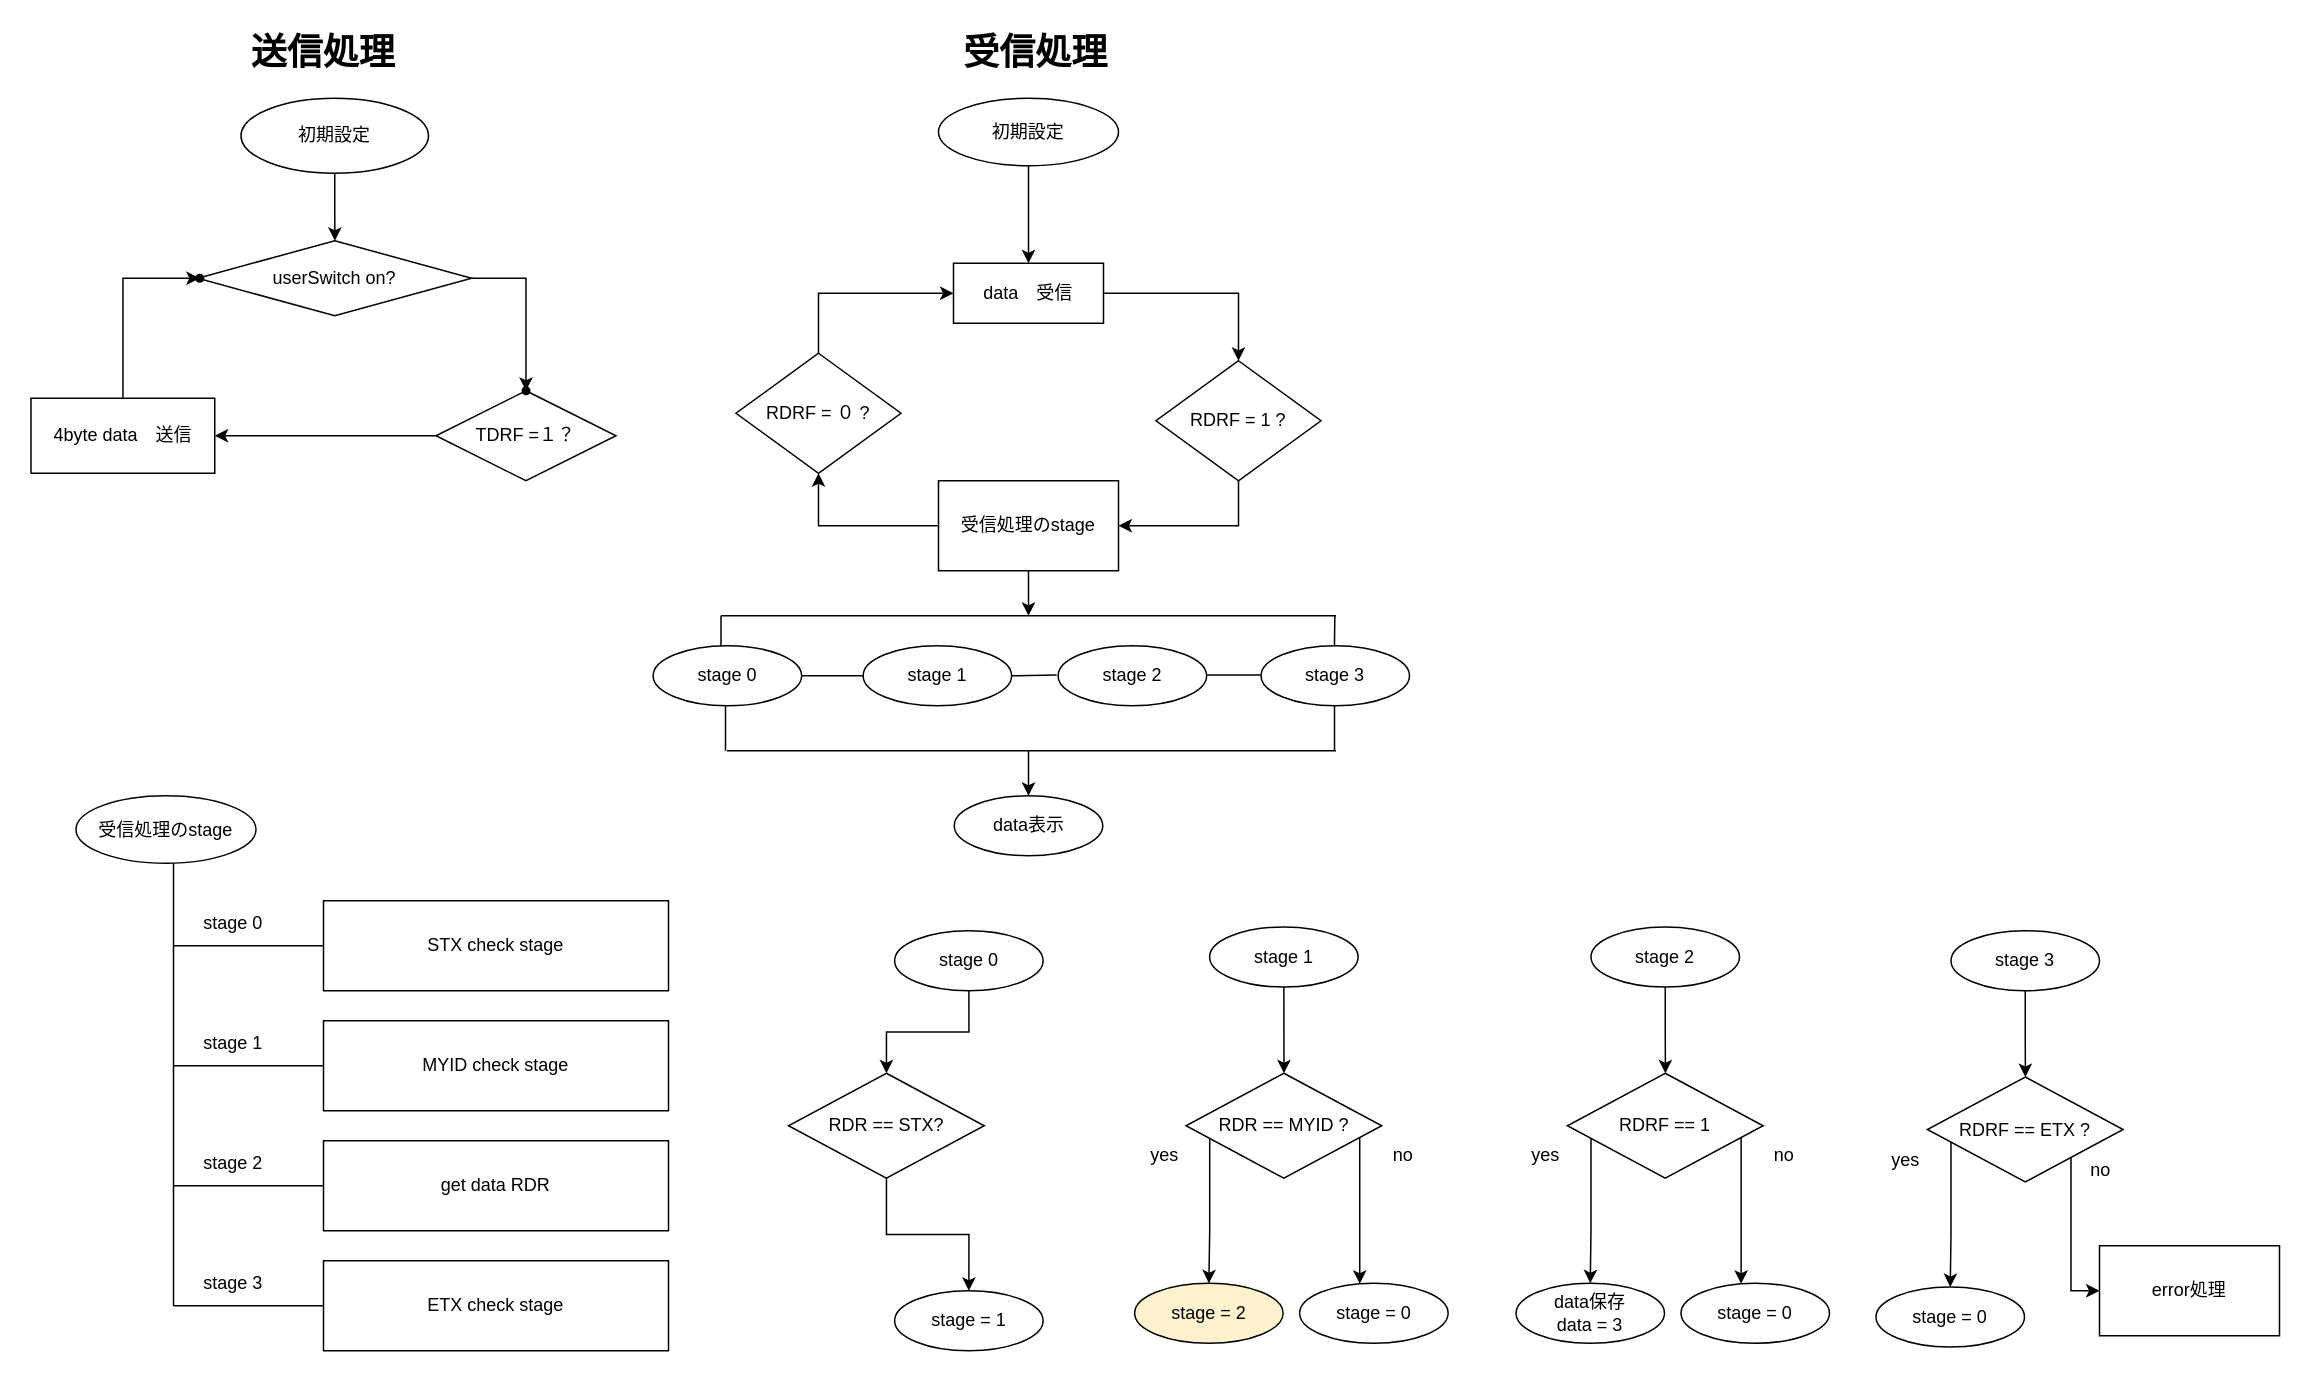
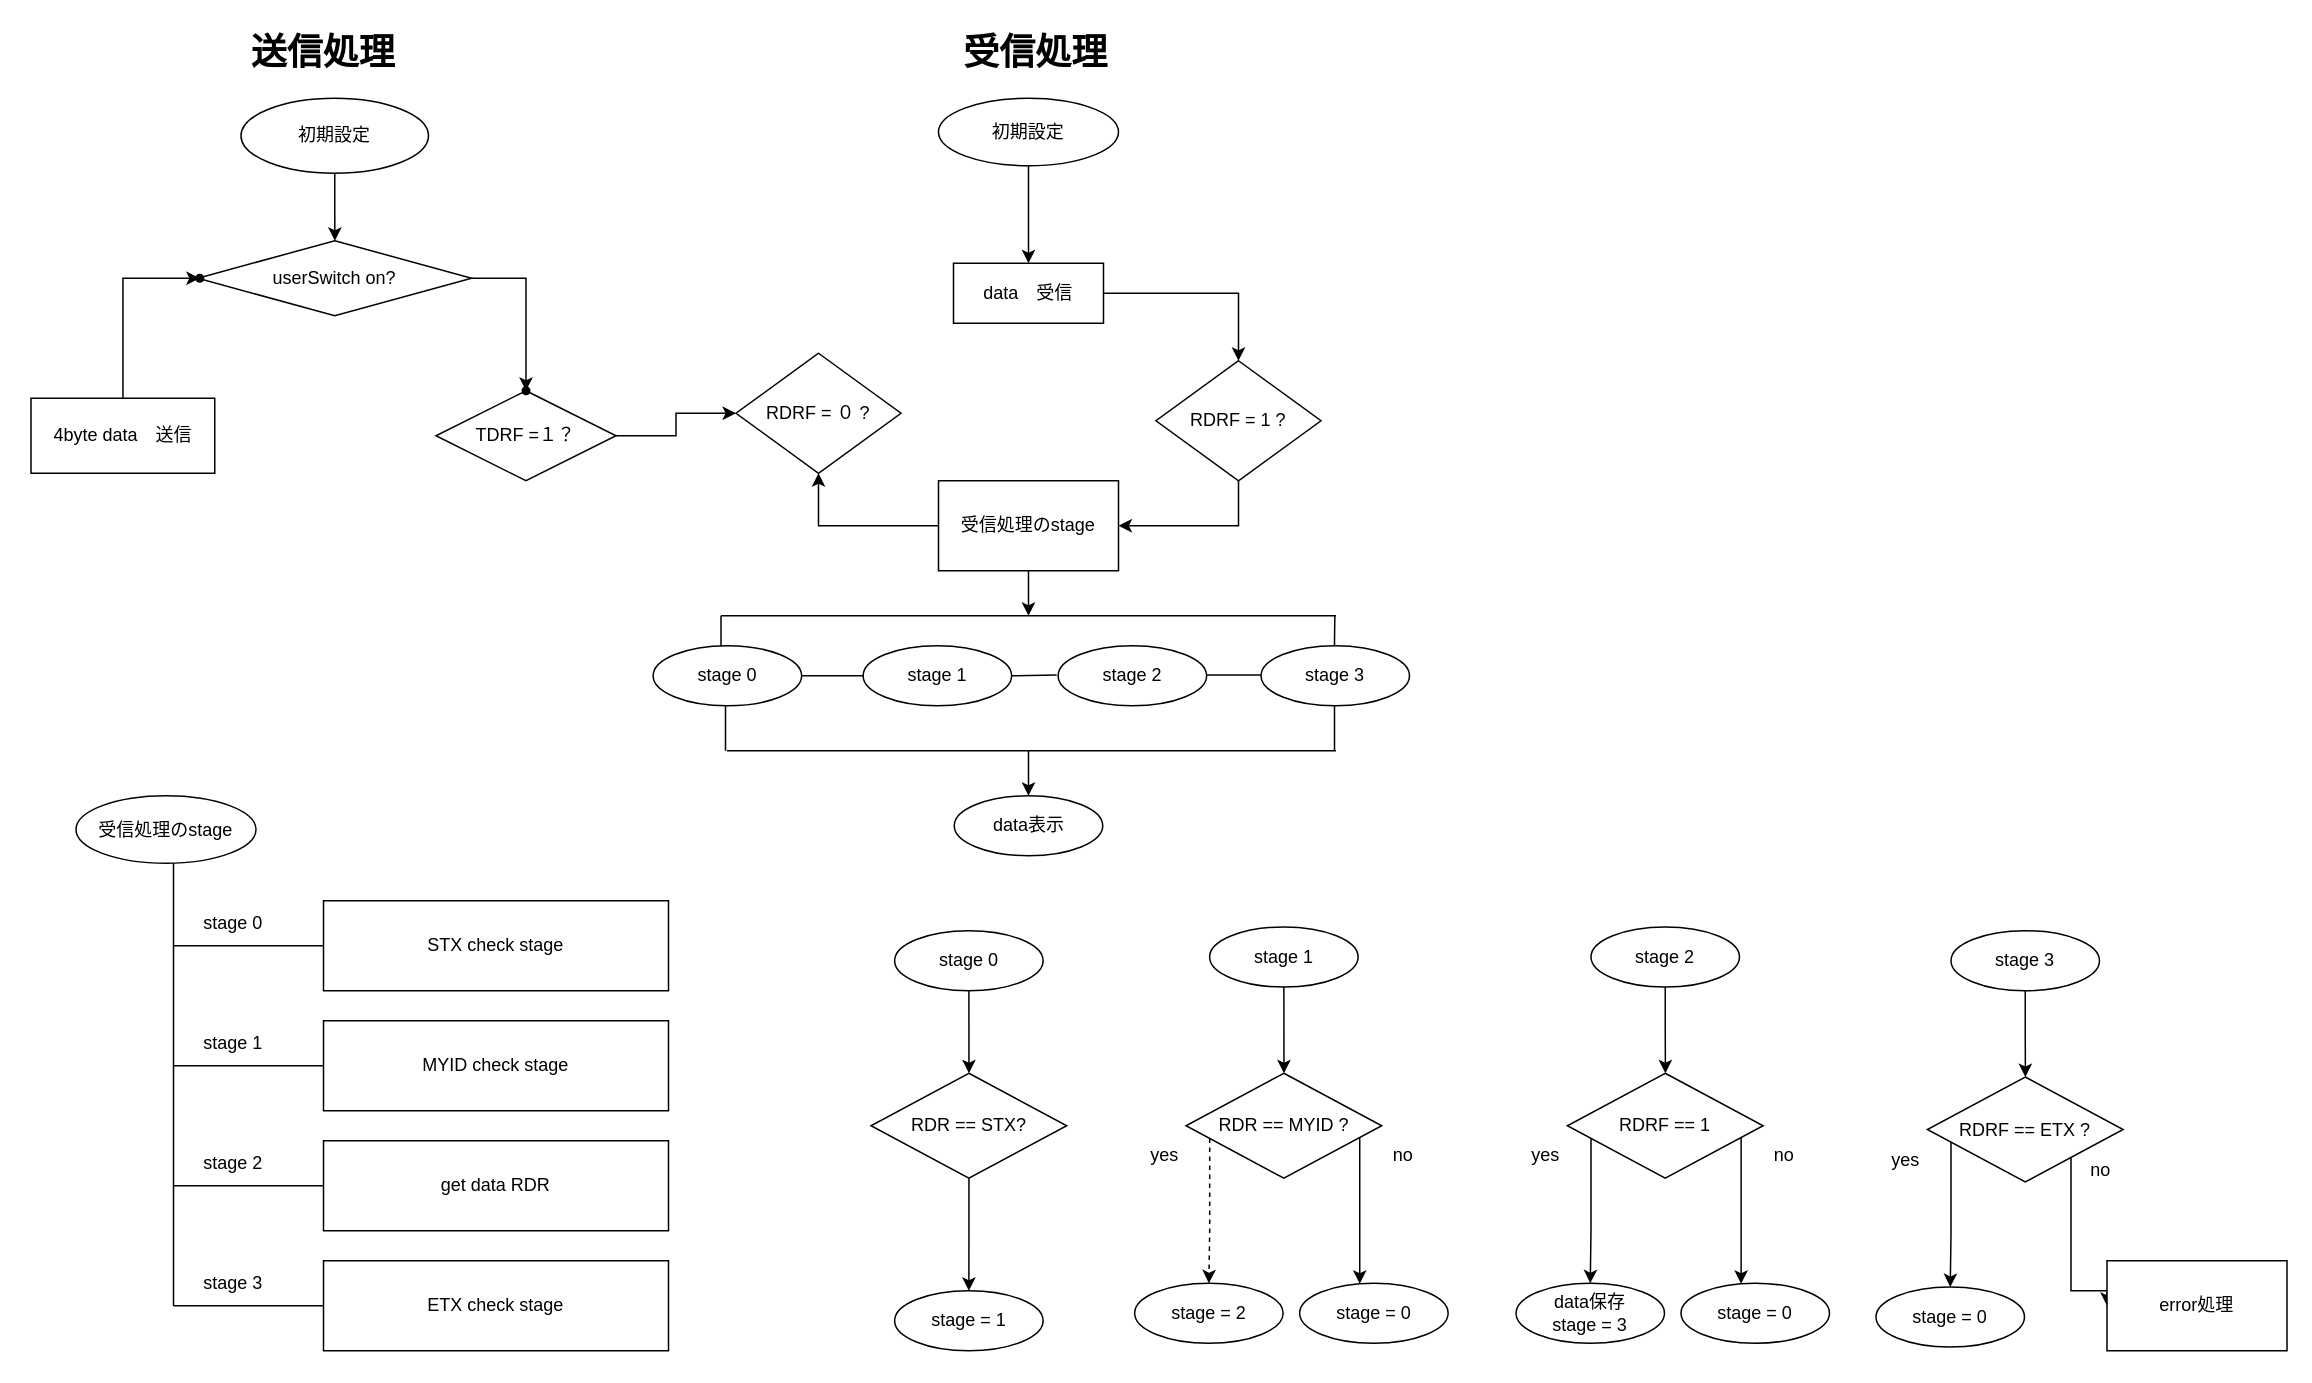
(850, 293) -> none
(330, 436) -> (676, 430)
(886, 1126) -> (969, 1126)
(1209, 1207) -> (1209, 1207)
(2189, 1291) -> (2197, 1306)
(1209, 1313) -> (1209, 1313)
(1590, 1313) -> (1590, 1313)
